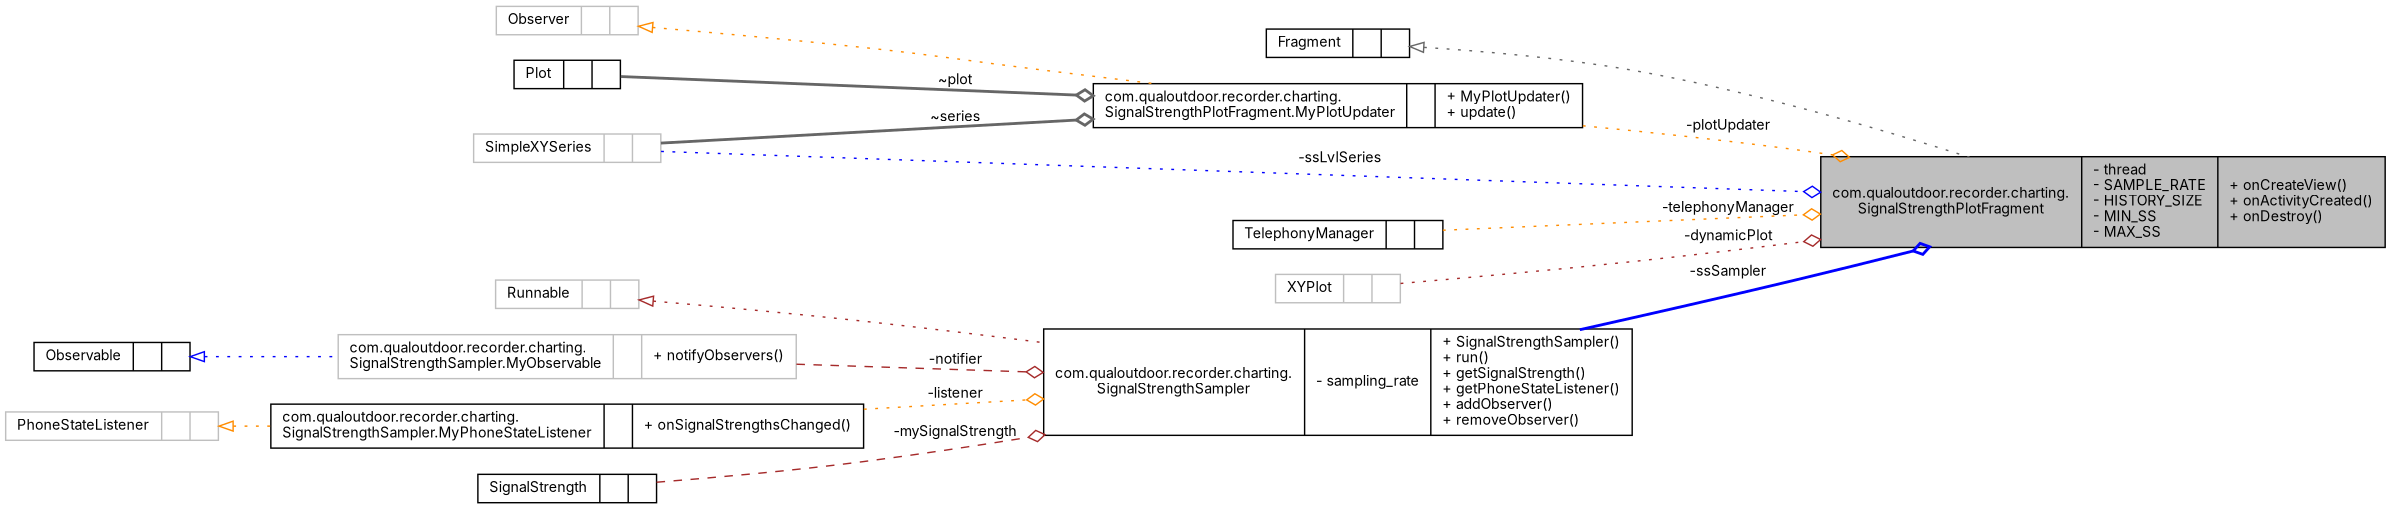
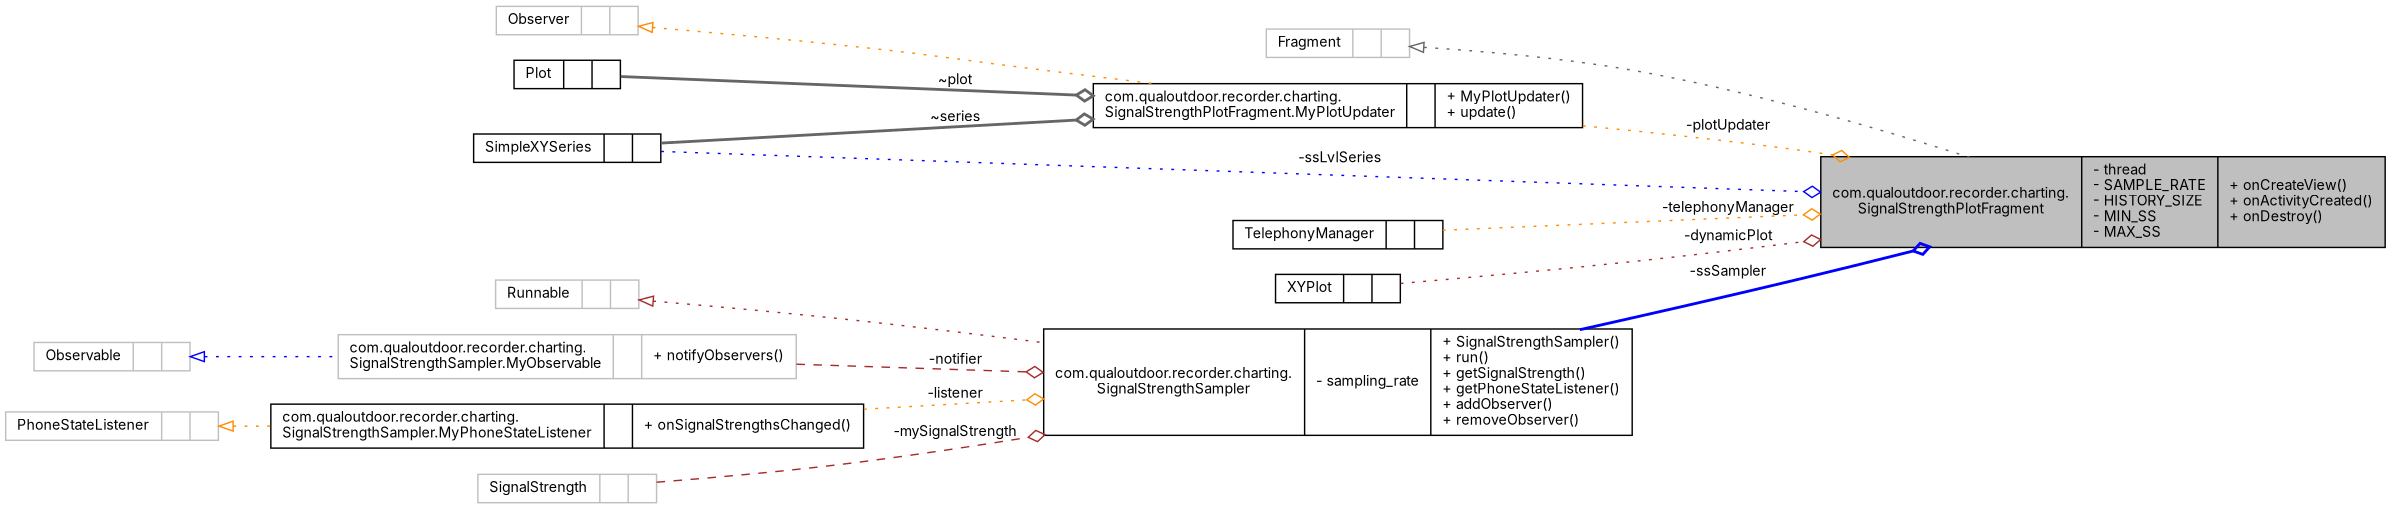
(1338, 43) -> (1338, 43)
(567, 148) -> (567, 148)
(1338, 289) -> (1338, 289)
(112, 357) -> (112, 357)
(567, 489) -> (567, 489)
